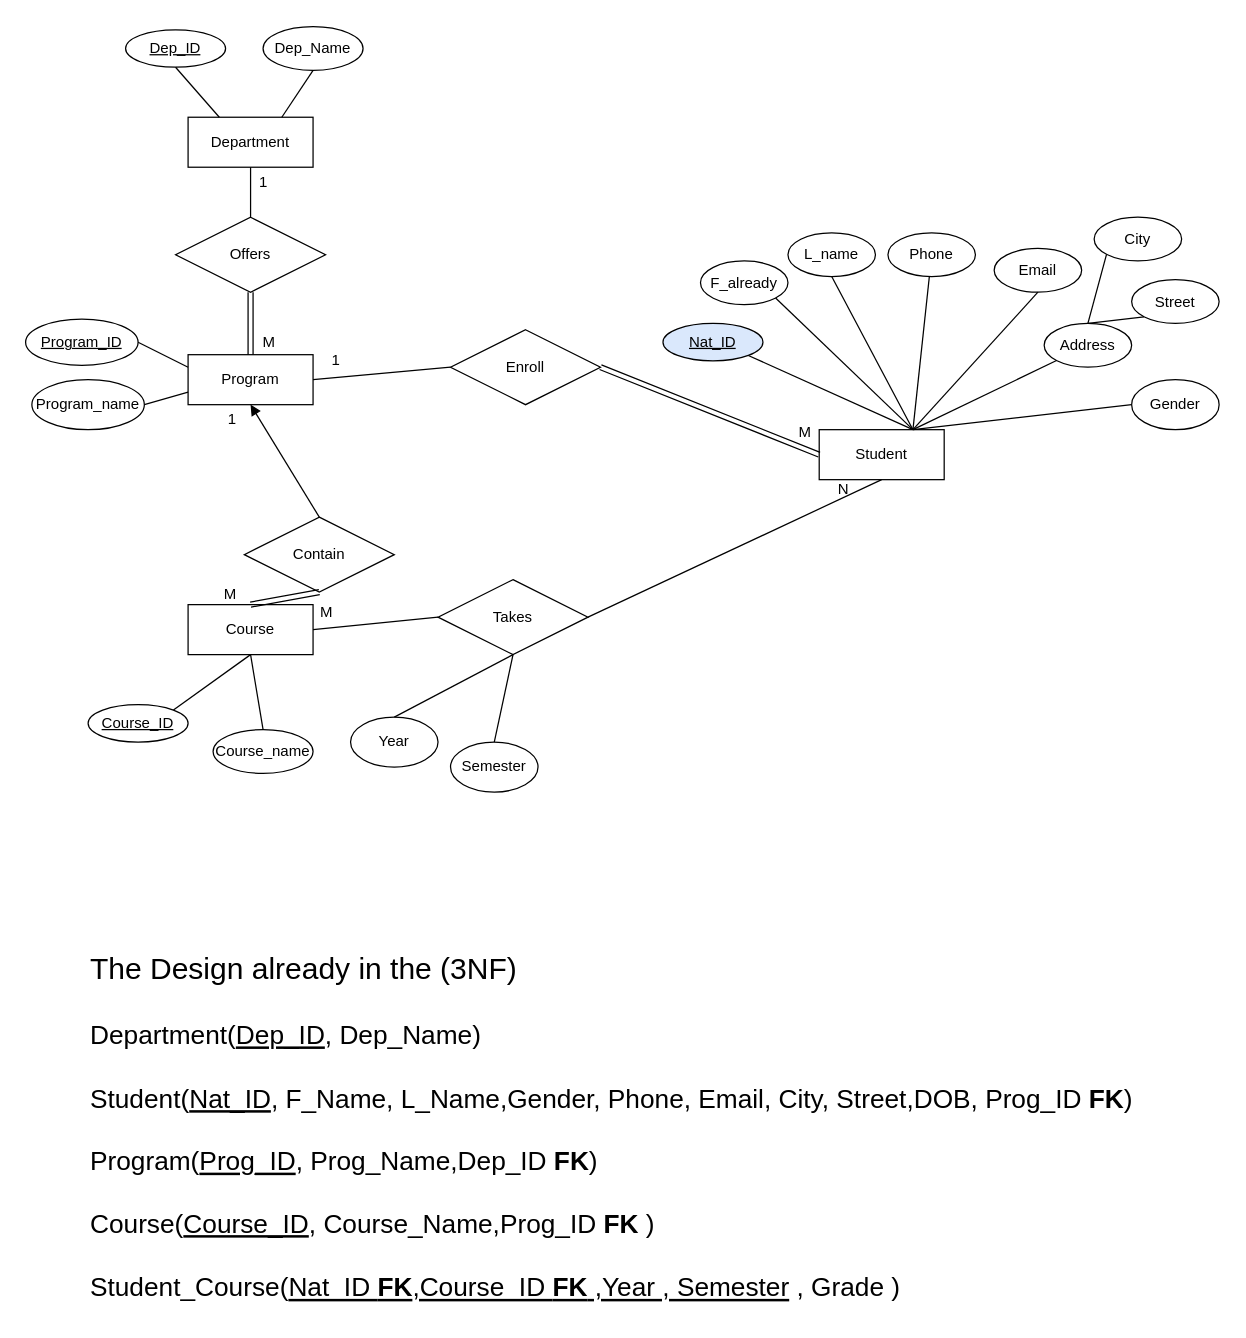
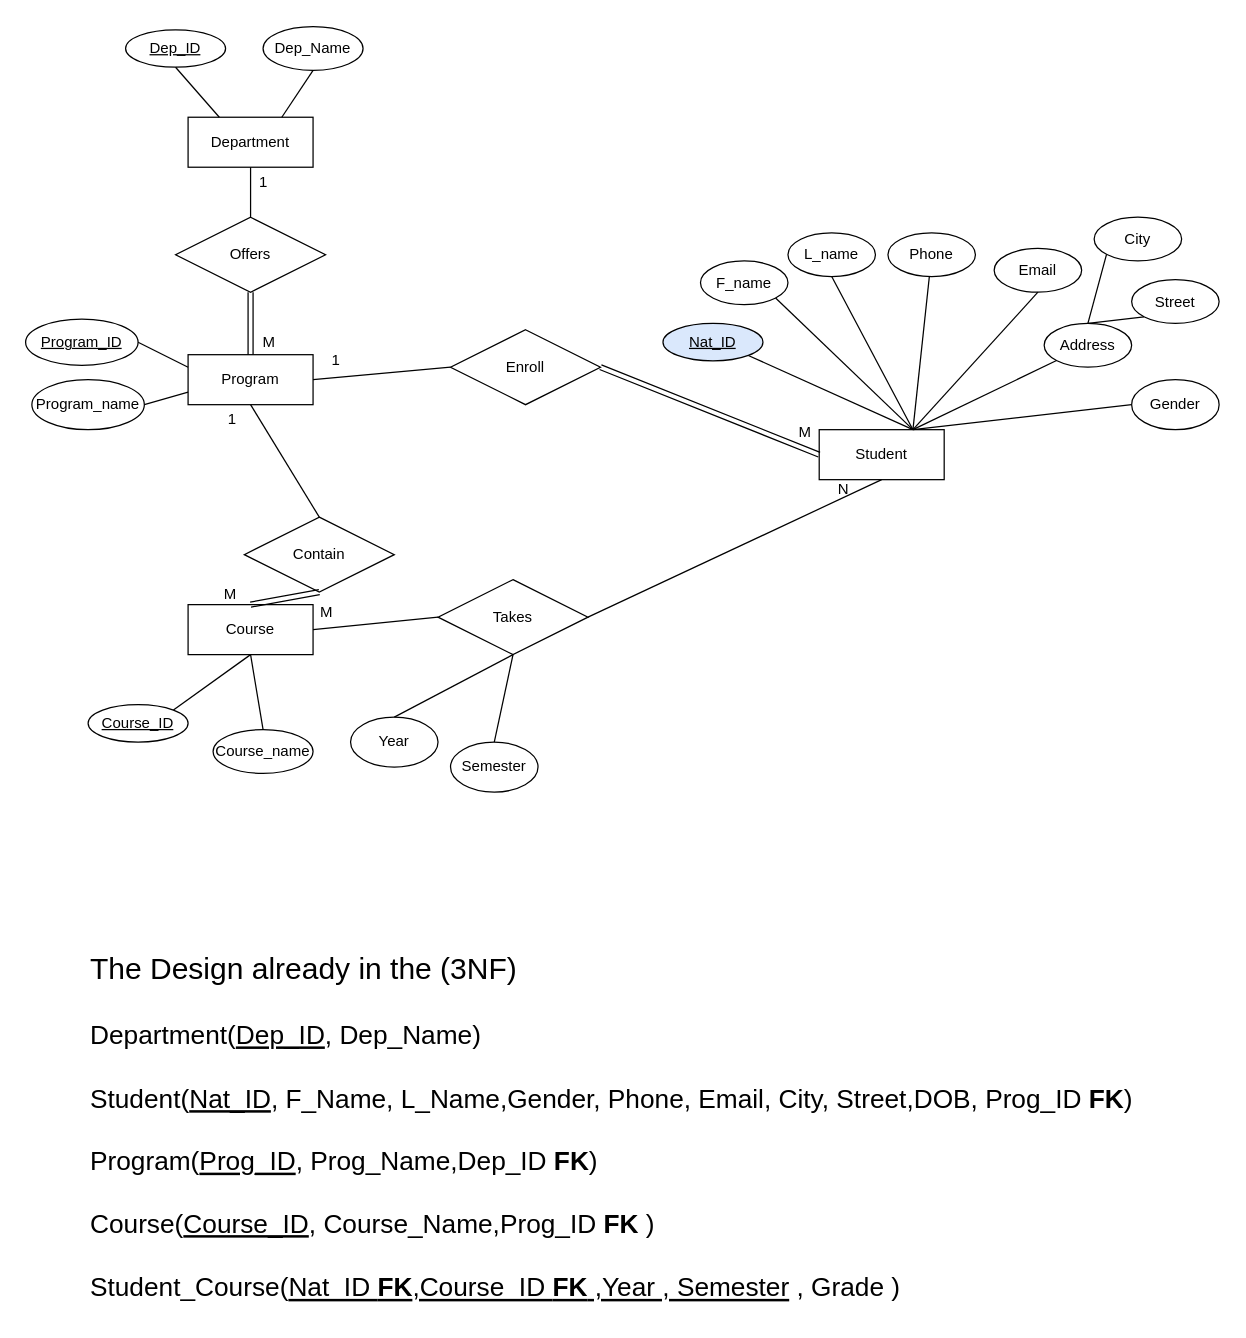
(744, 283) -> (744, 283)
(256, 414) -> (254, 410)
